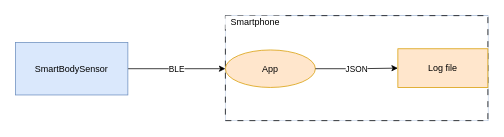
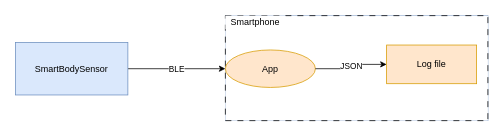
(443, 68) -> (432, 64)
